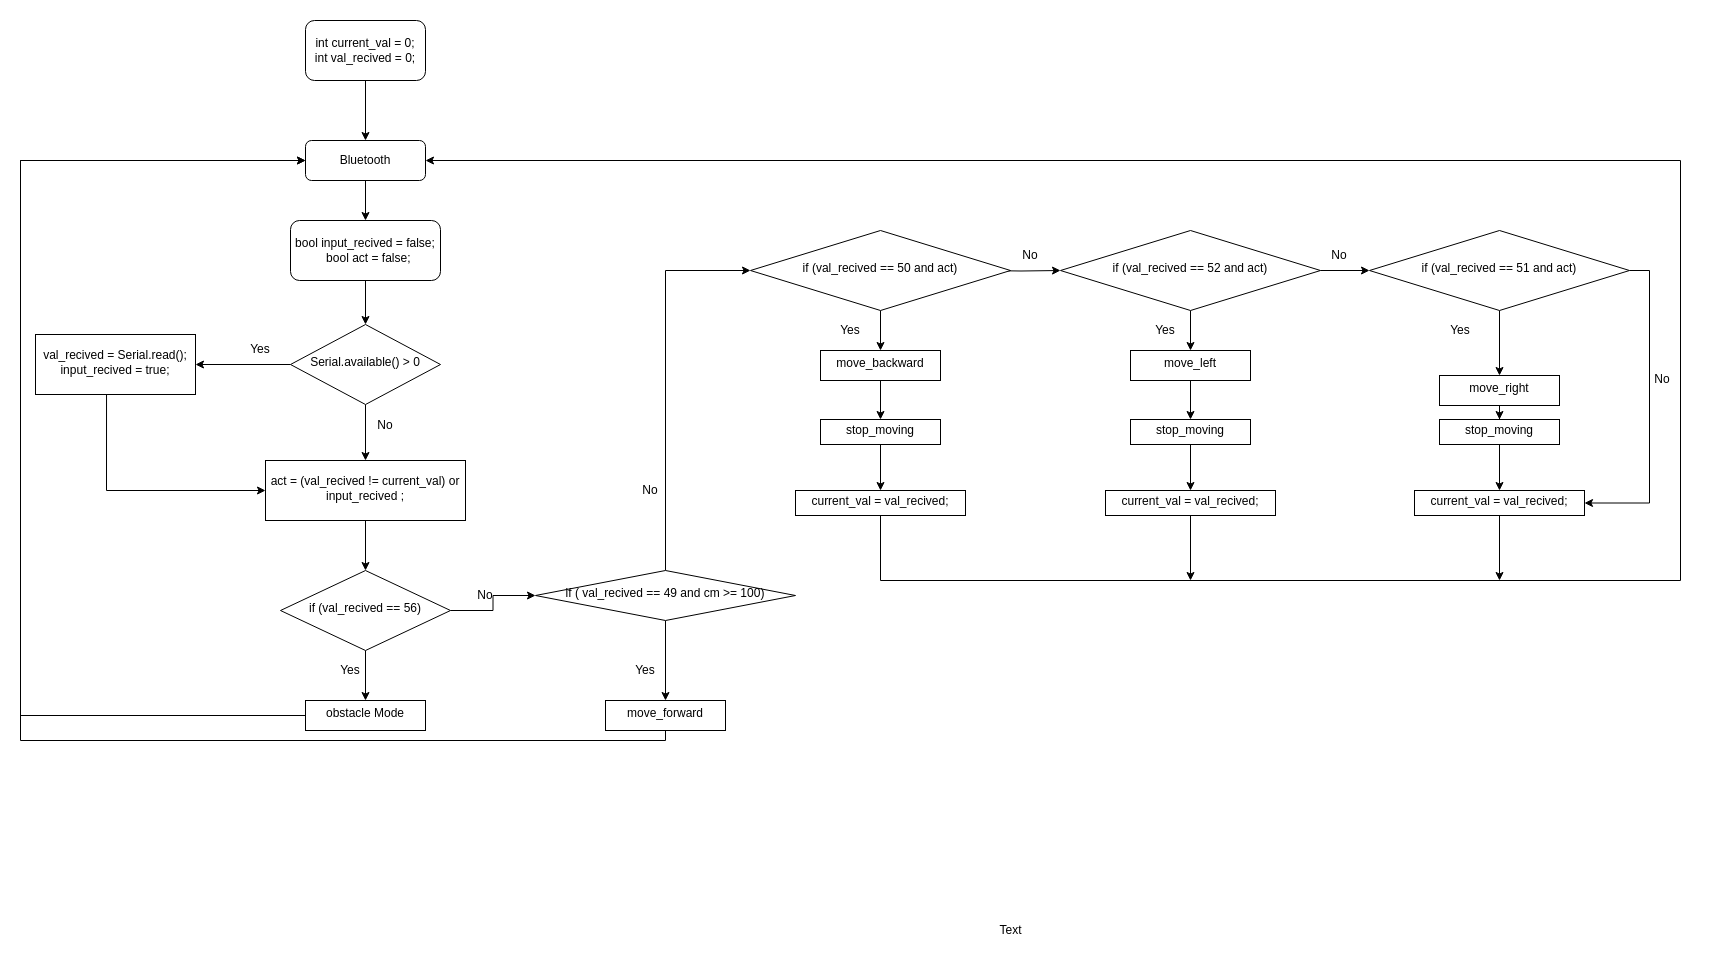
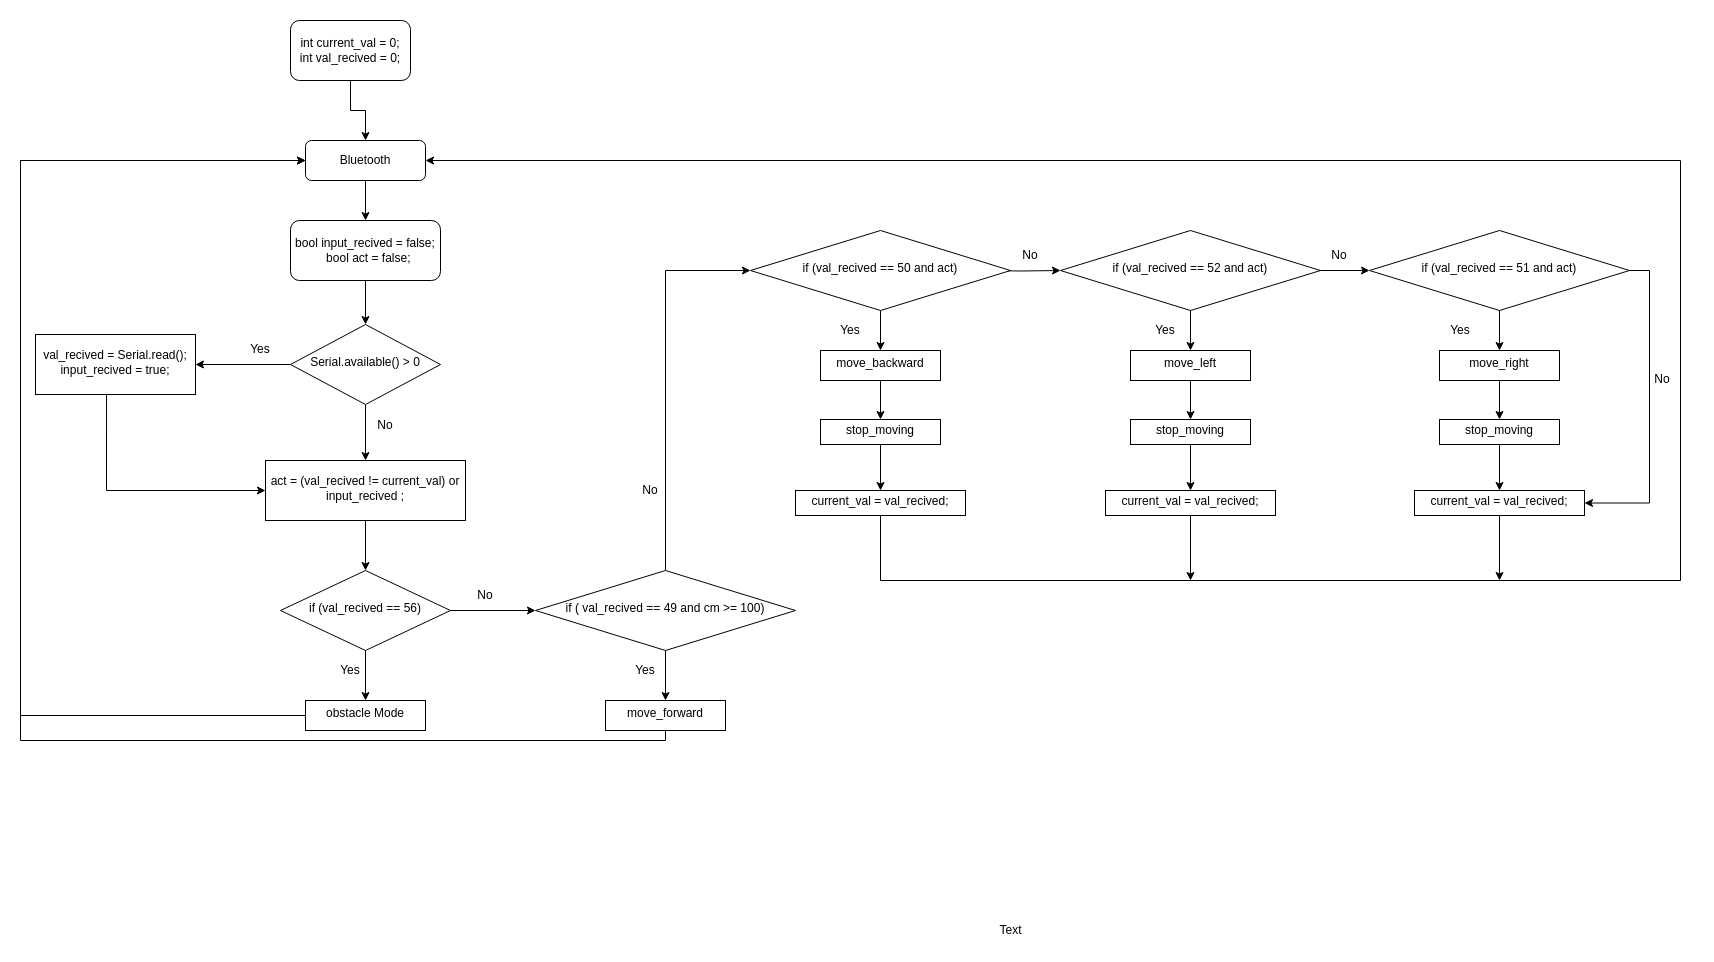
(366, 51) -> (351, 51)
(1500, 391) -> (1500, 366)
(666, 596) -> (666, 611)
